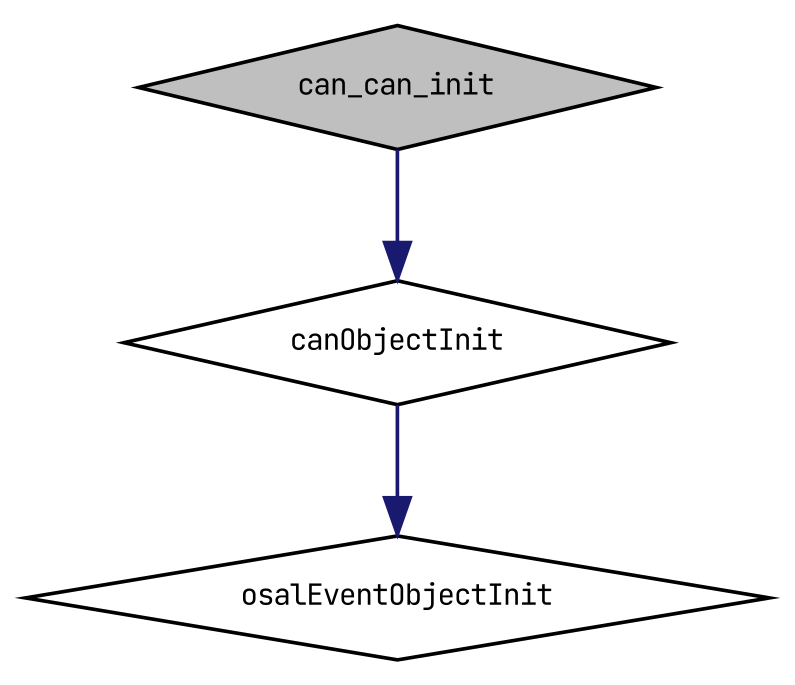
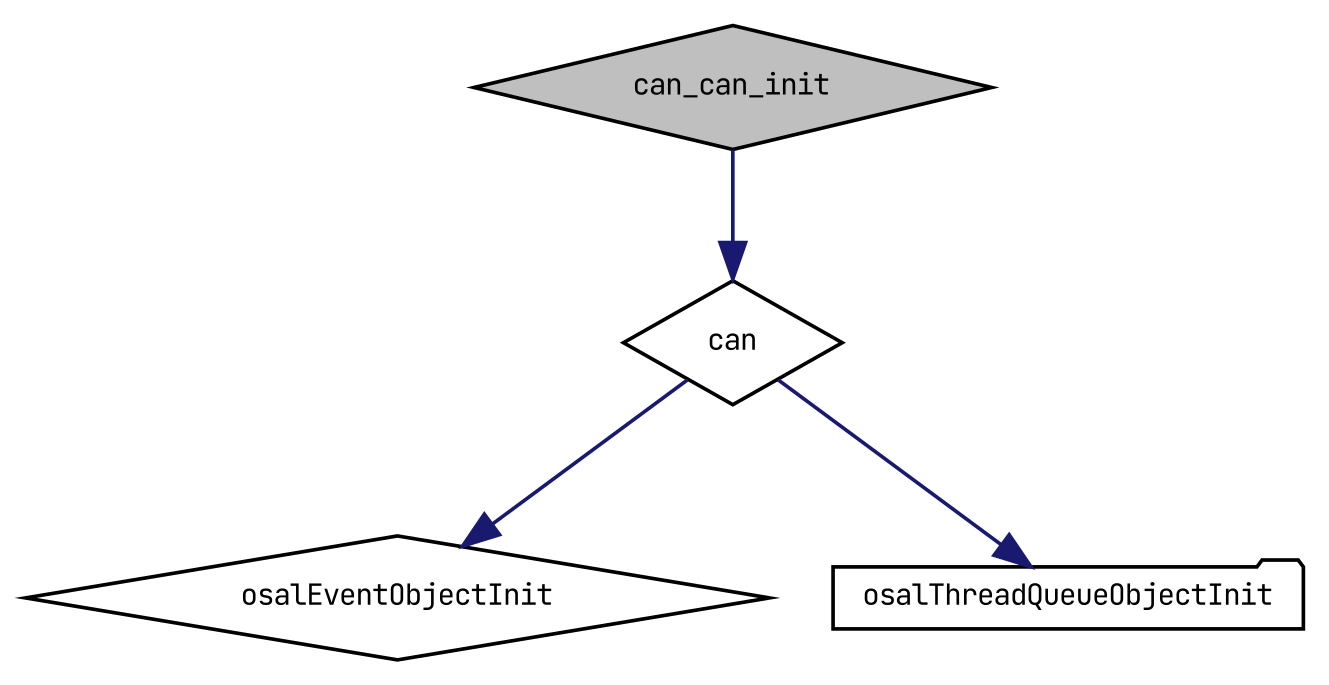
(397, 343) -> (733, 343)
none -> (1068, 598)
